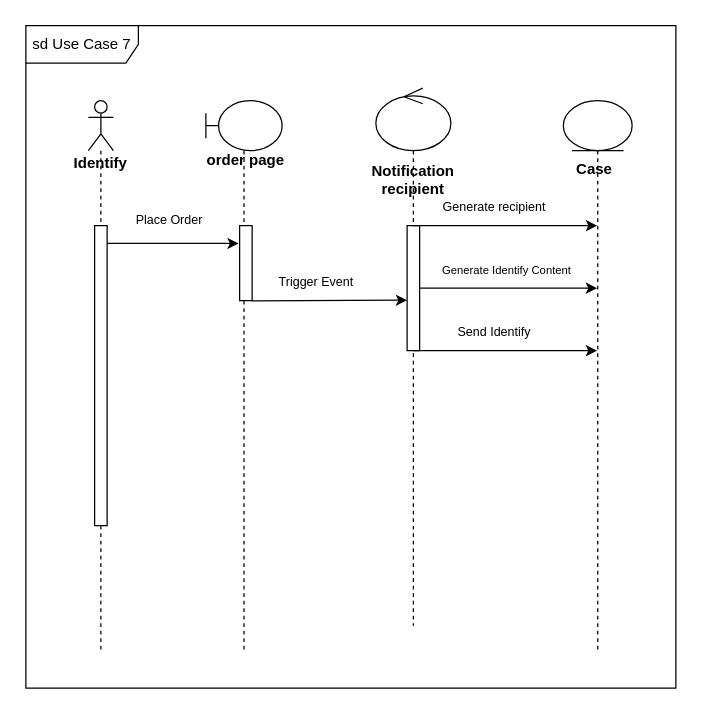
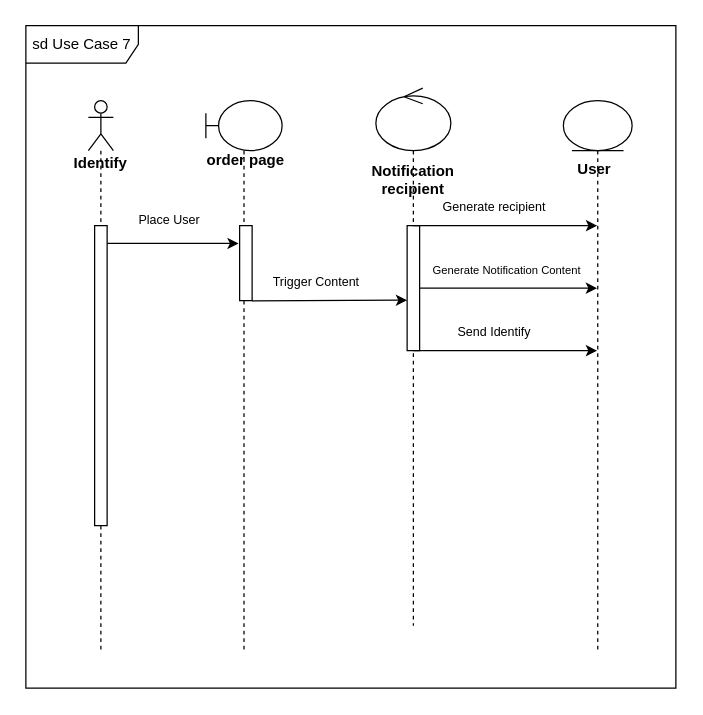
(594, 169) -> (594, 169)
(169, 219) -> (169, 219)
(507, 269) -> (507, 269)
(316, 282) -> (316, 282)
